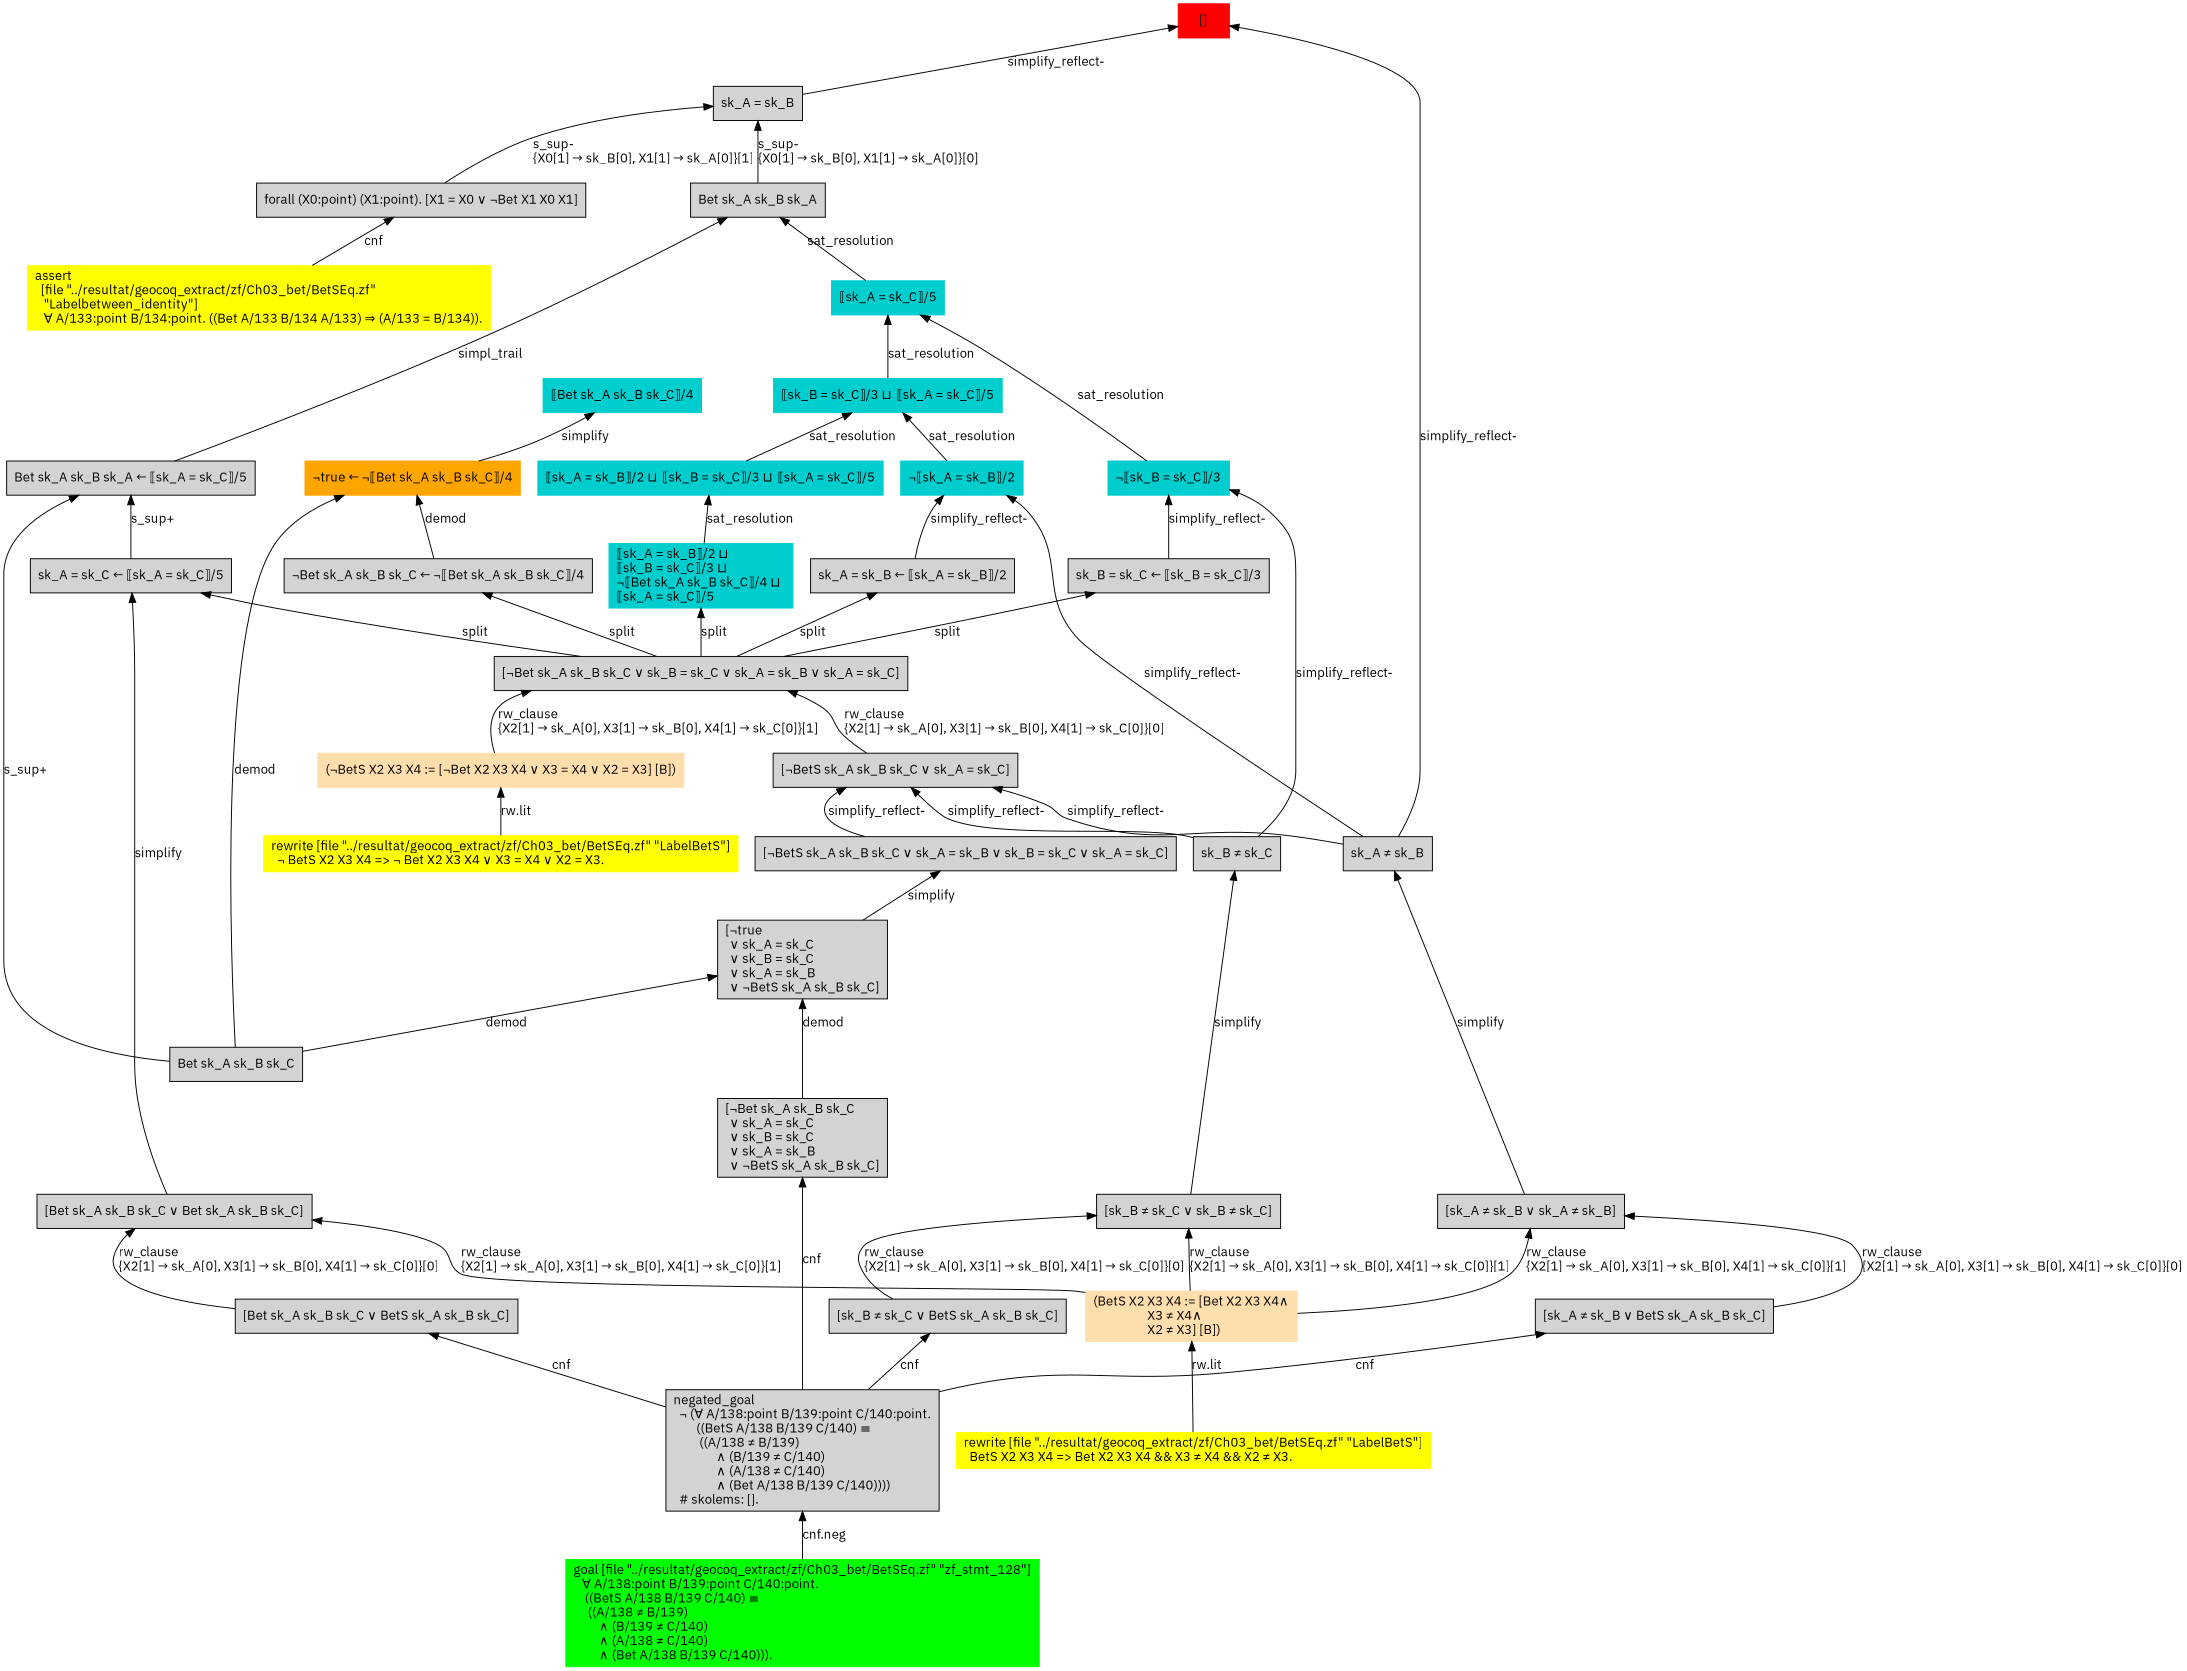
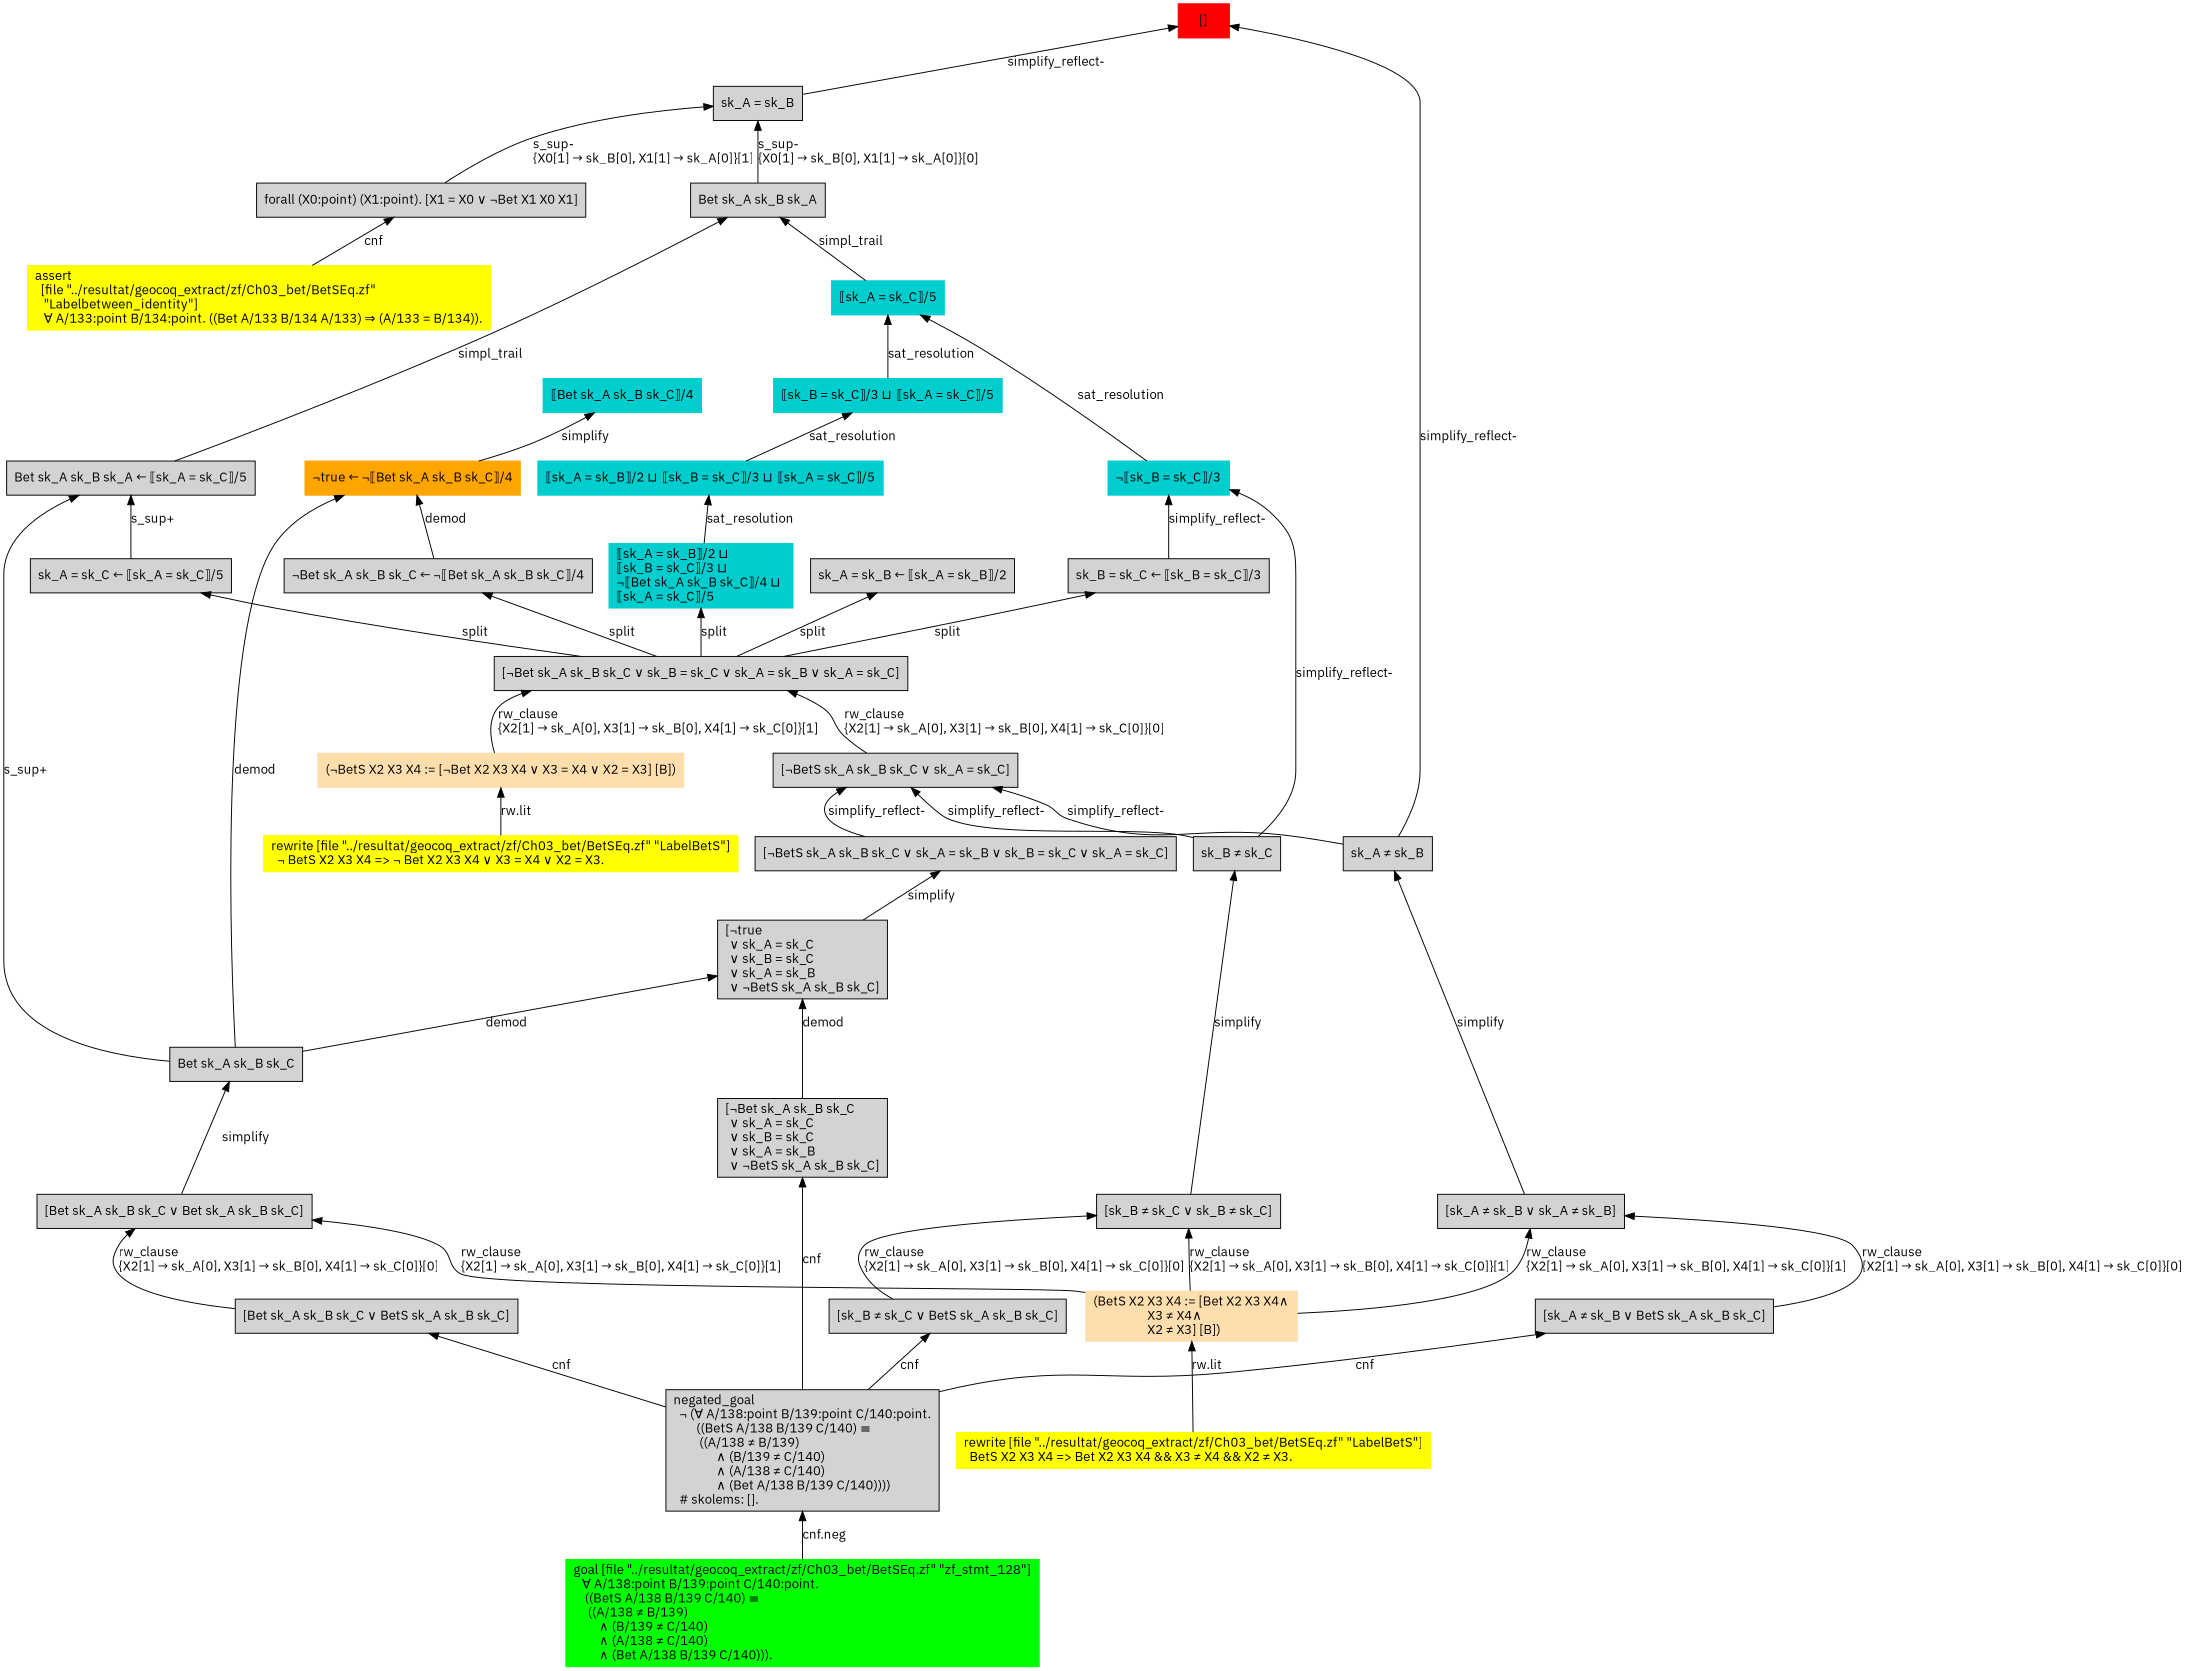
(851, 241) -> (851, 241)
(962, 478) -> none
(135, 901) -> (204, 1142)
